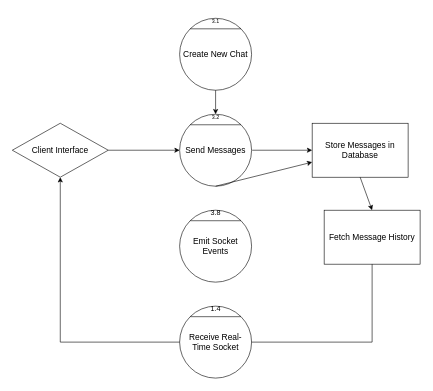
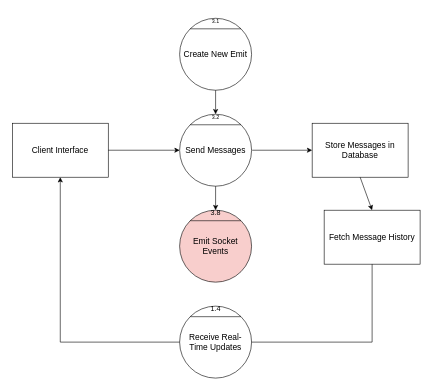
(216, 54) -> (216, 54)
(60, 150) -> (60, 150)
(262, 175) -> (216, 196)
(216, 246) -> (216, 246)
(216, 342) -> (216, 342)
